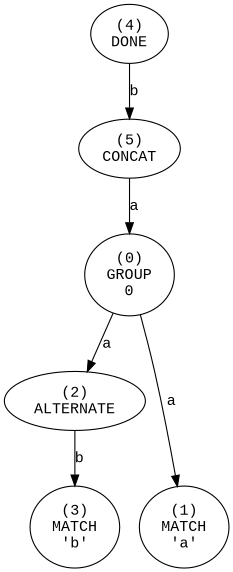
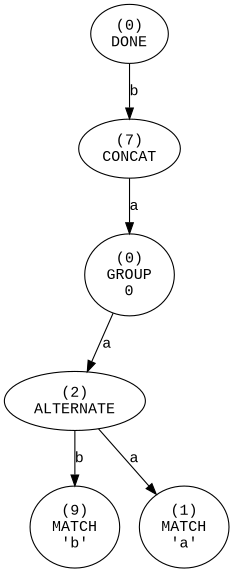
(130, 34) -> (130, 34)
(130, 149) -> (130, 149)
(160, 395) -> (124, 457)
(75, 527) -> (75, 527)
